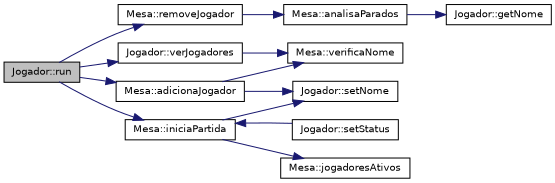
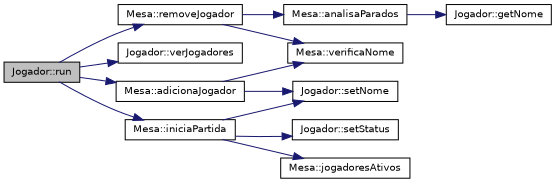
(260, 53) -> (258, 33)
(269, 123) -> (259, 137)
